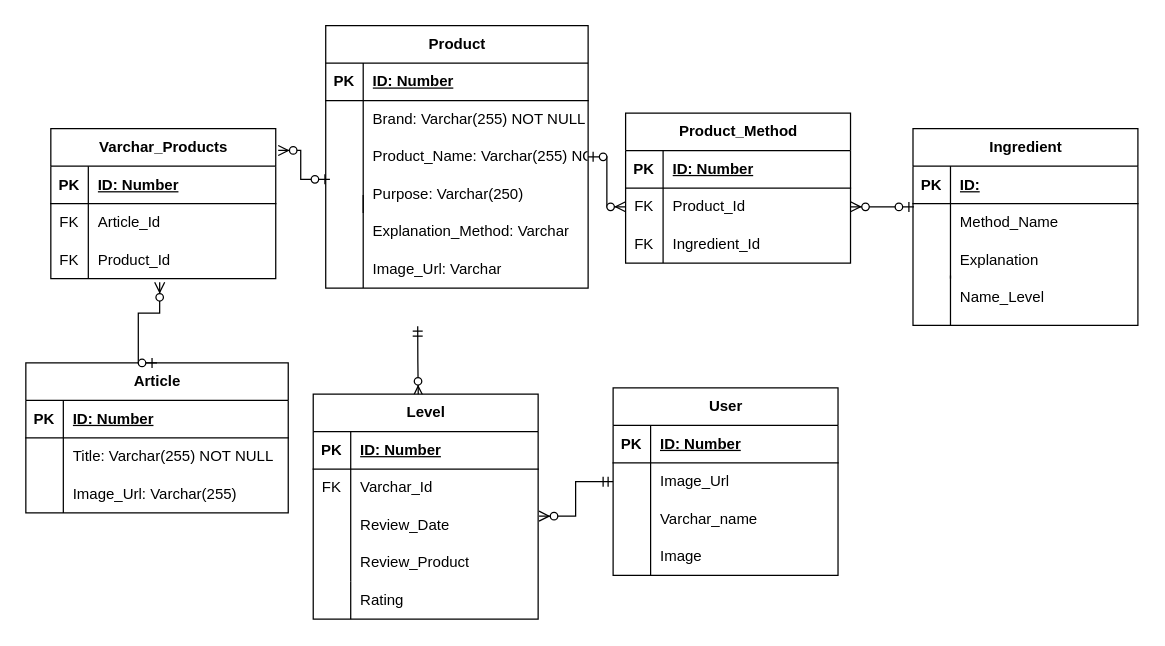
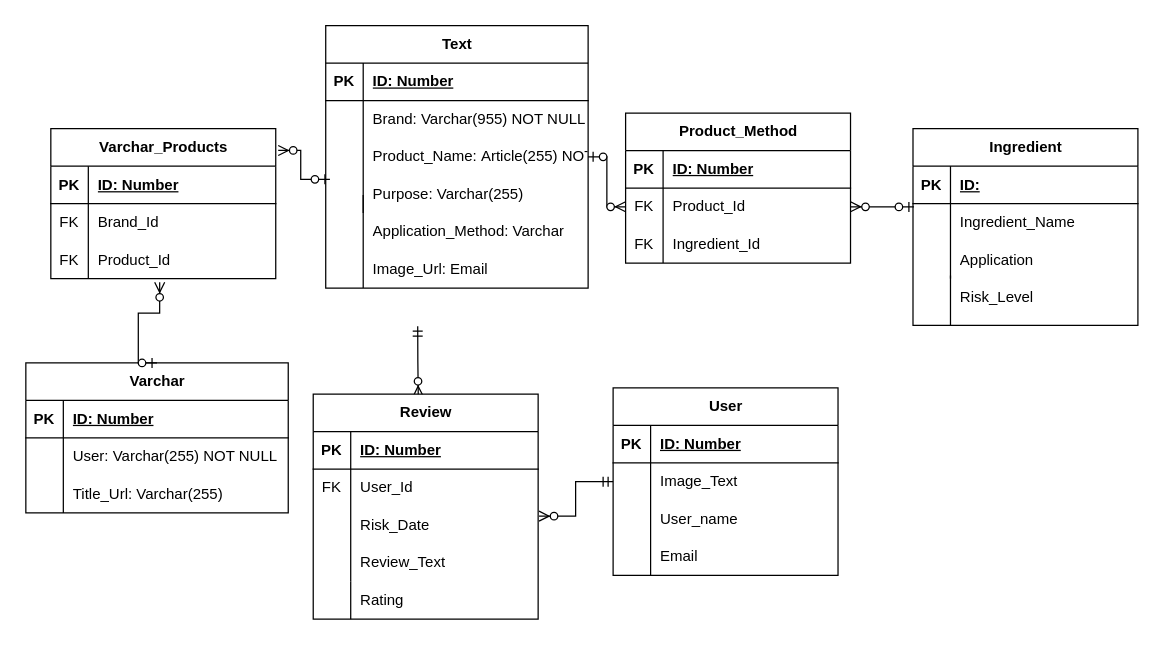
(458, 44) -> (458, 44)
(481, 119) -> (481, 119)
(481, 157) -> (481, 157)
(459, 194) -> (459, 194)
(136, 223) -> (132, 223)
(1007, 223) -> (1022, 223)
(479, 232) -> (477, 232)
(1003, 261) -> (1001, 261)
(445, 269) -> (433, 269)
(1001, 298) -> (999, 298)
(158, 382) -> (158, 382)
(426, 413) -> (426, 413)
(179, 457) -> (179, 457)
(696, 482) -> (703, 482)
(403, 488) -> (390, 488)
(166, 494) -> (162, 494)
(711, 519) -> (698, 519)
(405, 526) -> (396, 526)
(682, 557) -> (678, 557)
(417, 563) -> (405, 563)
